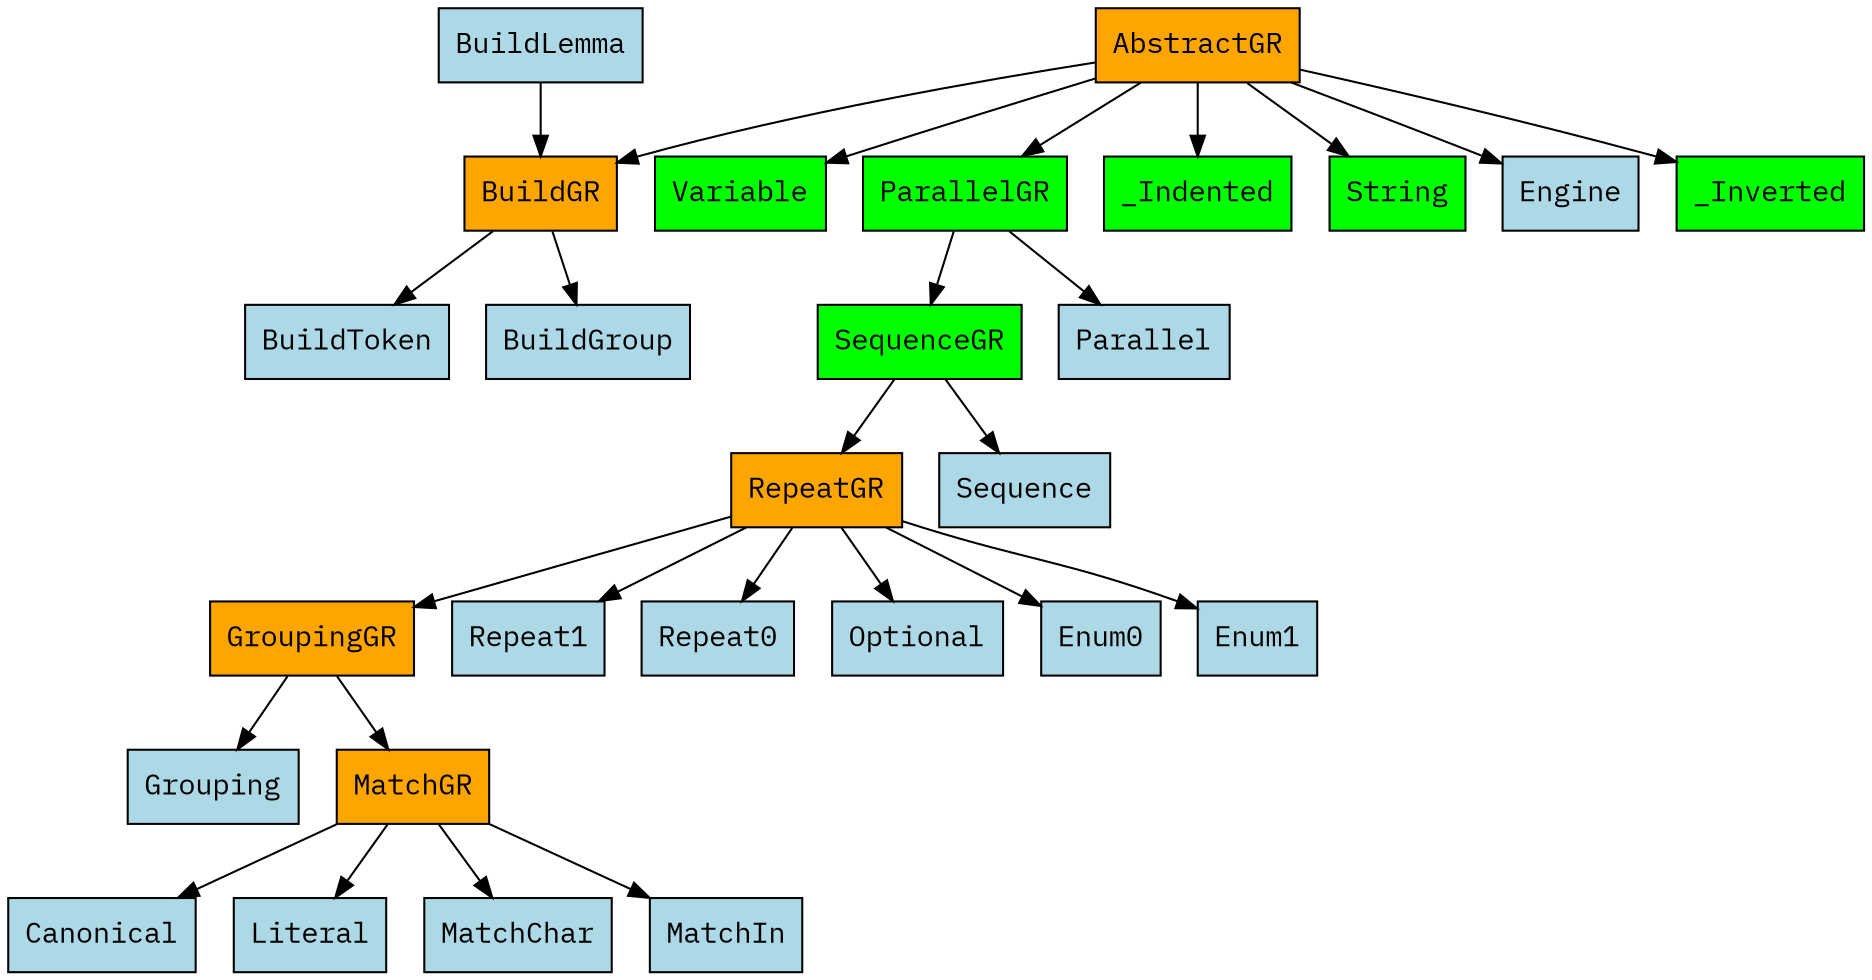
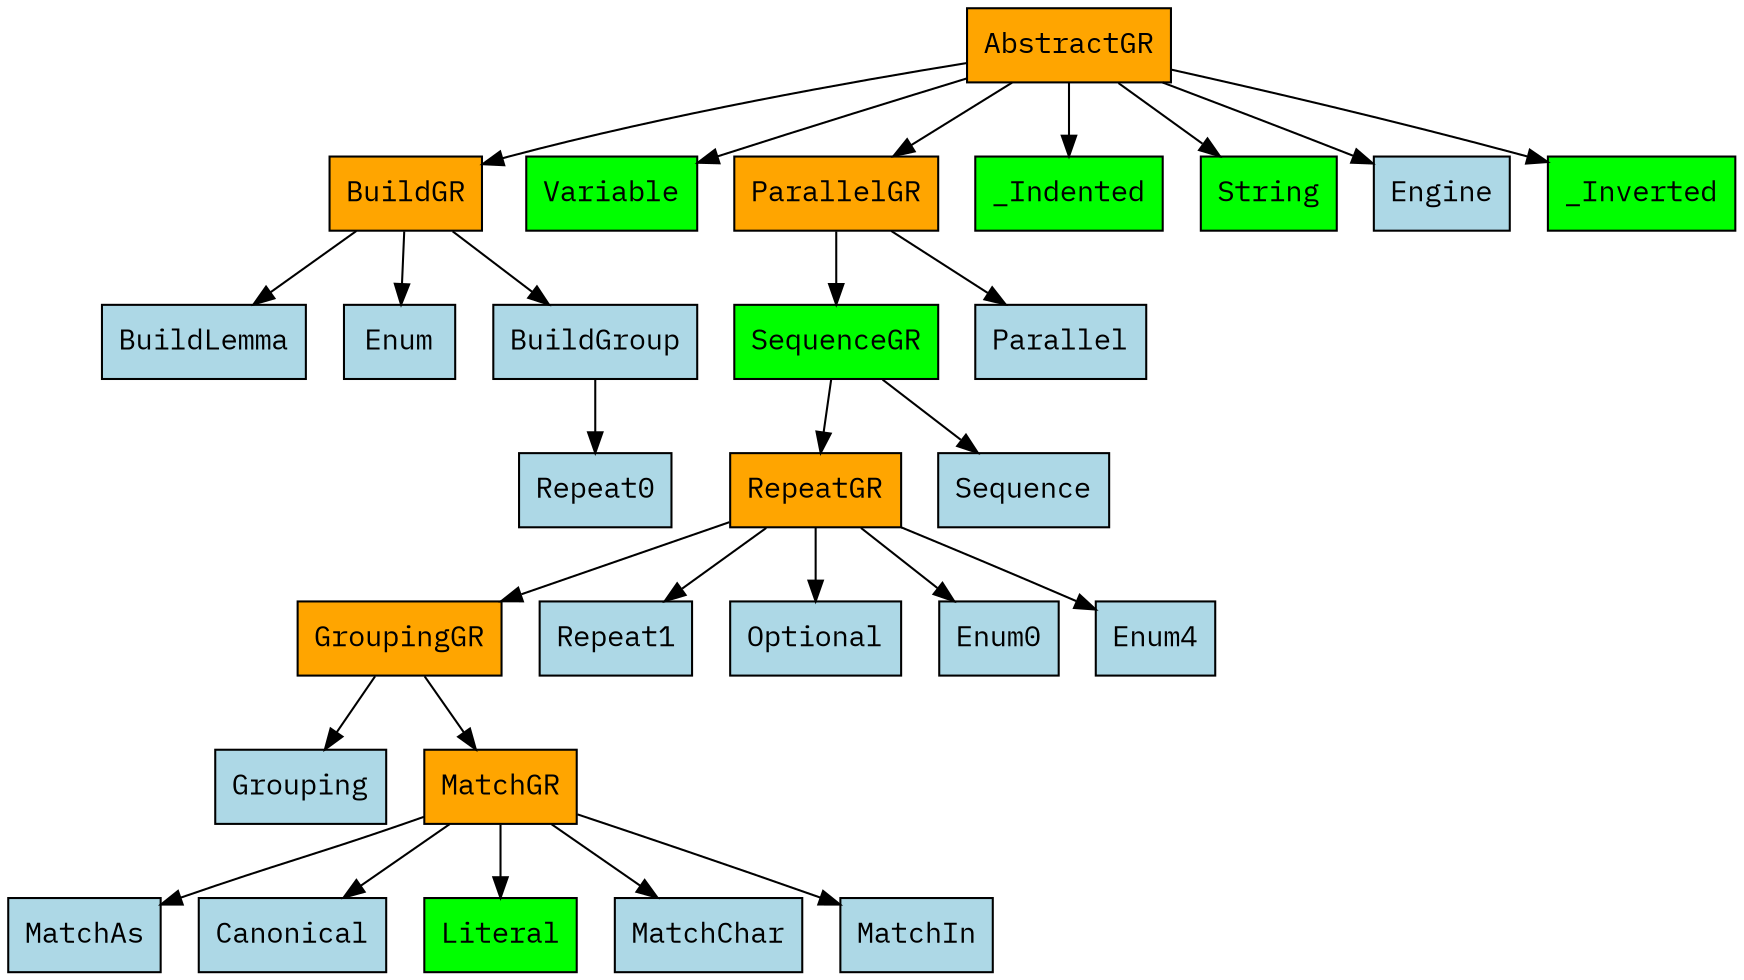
(541, 109) -> (313, 262)
(965, 194) -> (836, 194)
(347, 342) -> (400, 342)
(773, 556) -> (595, 406)
(1257, 639) -> (1156, 639)
none -> (84, 935)
(310, 935) -> (501, 935)
